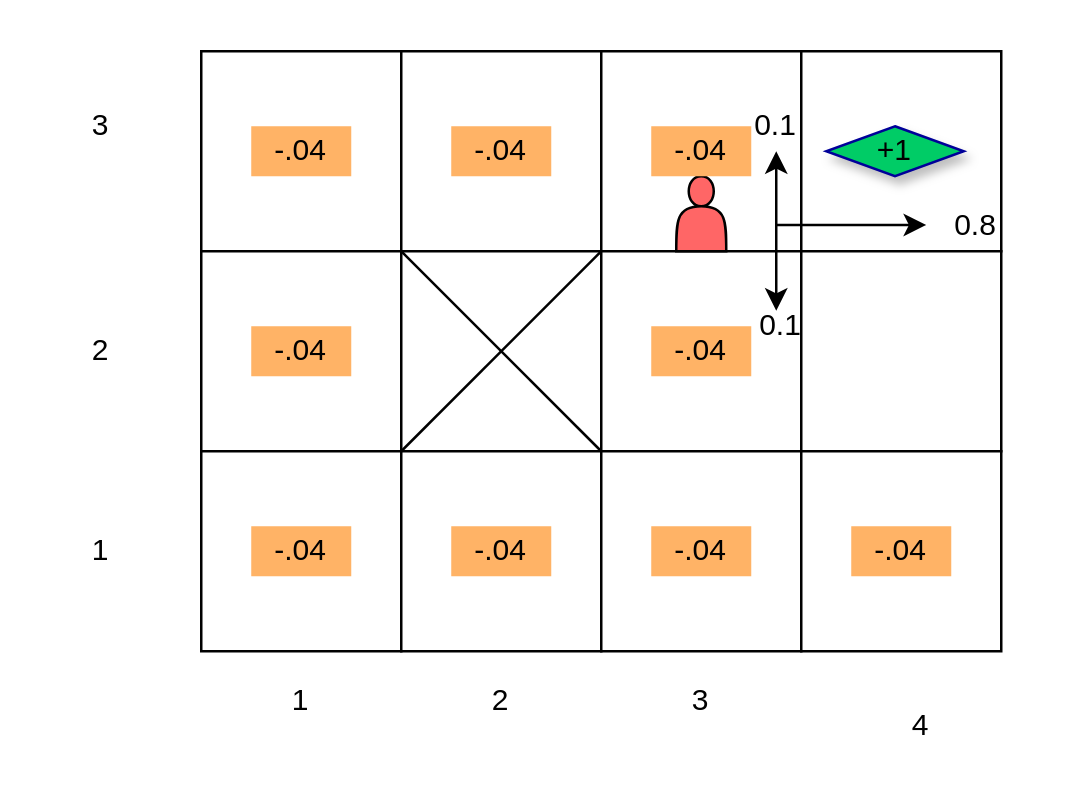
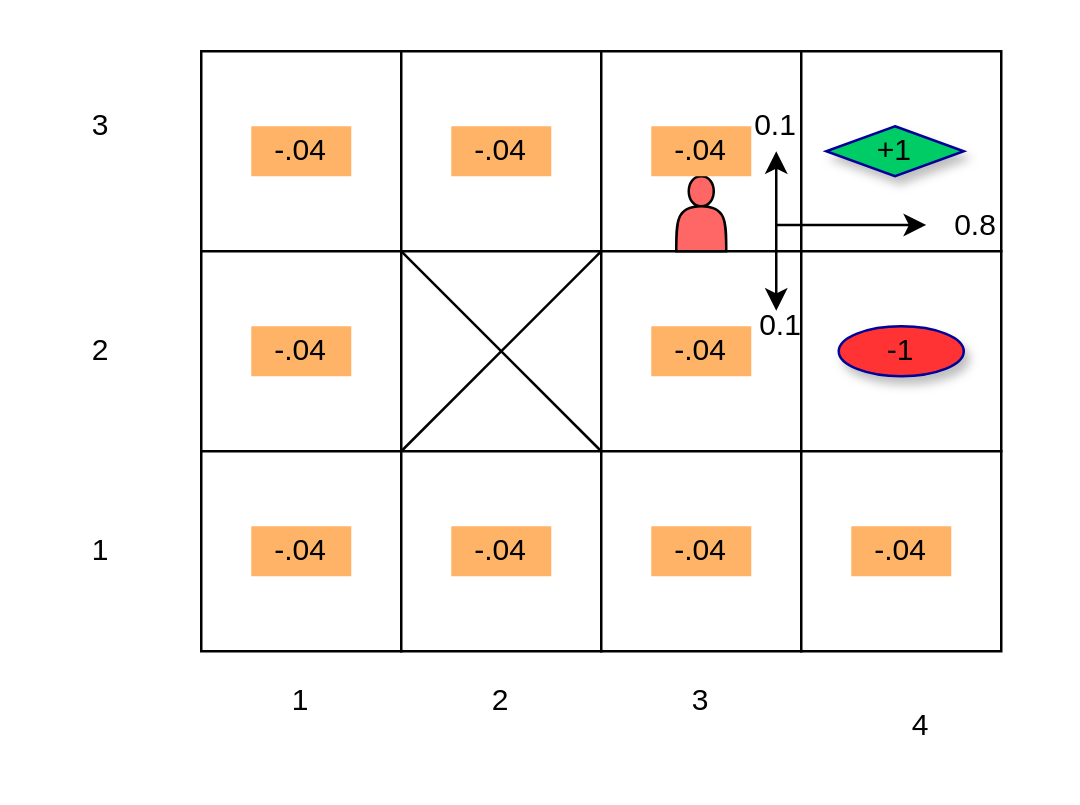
none -> (901, 351)
